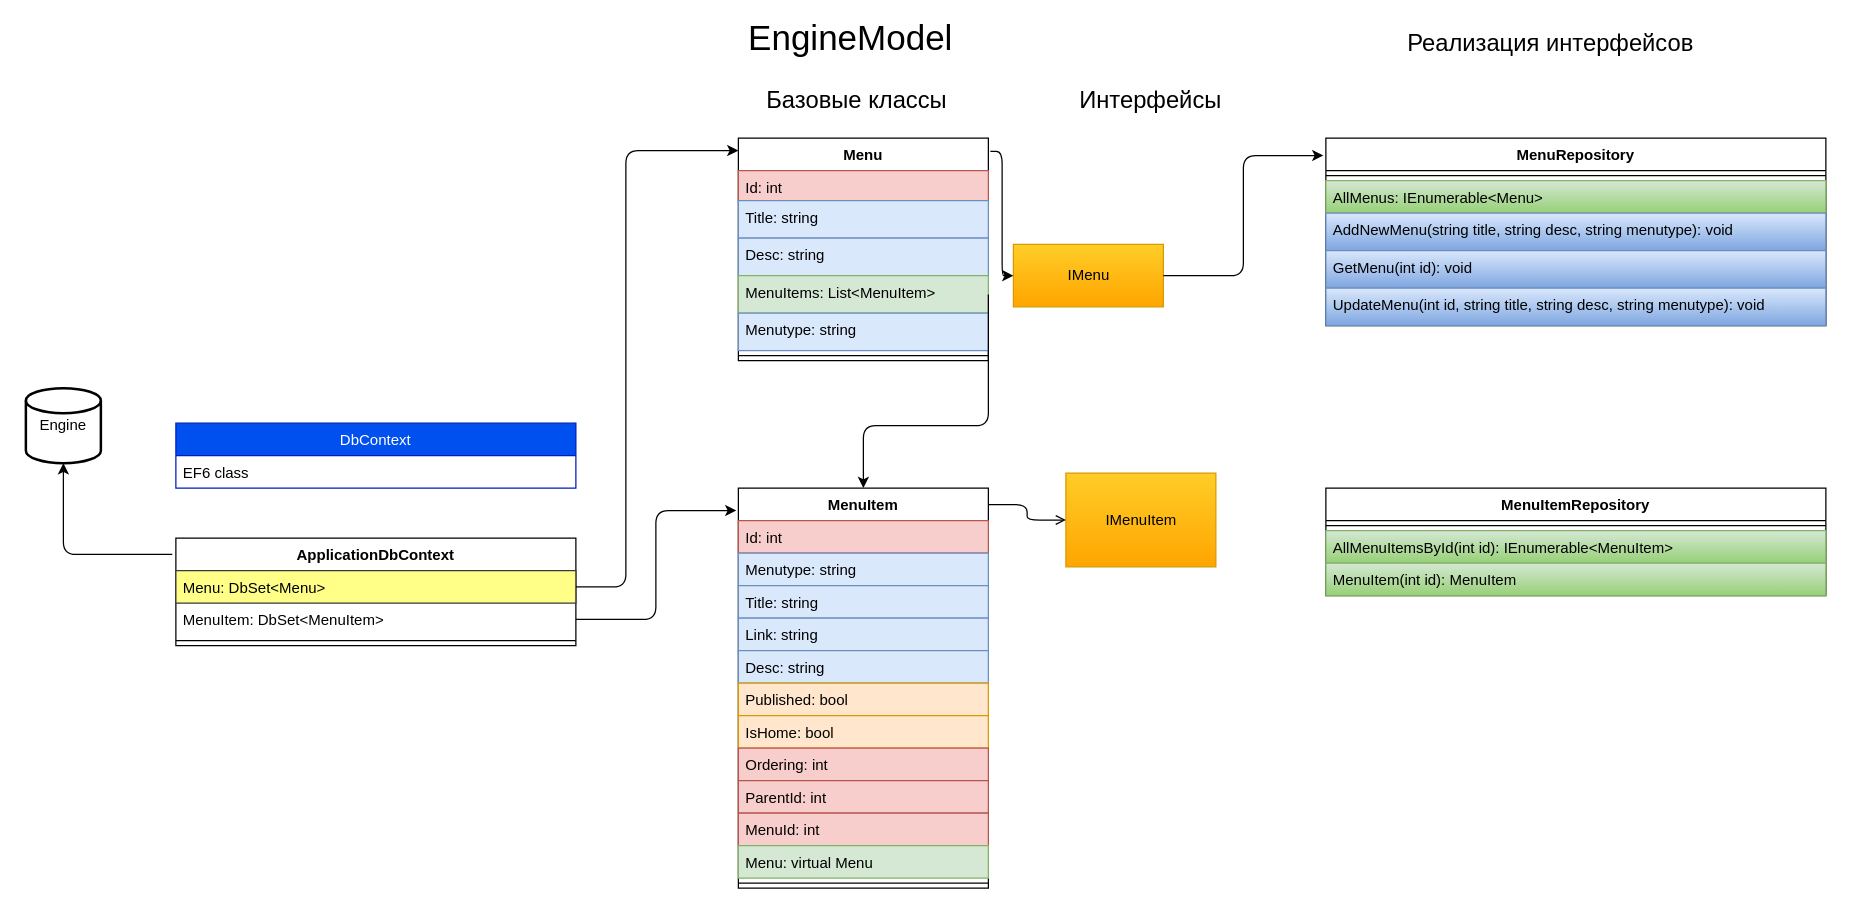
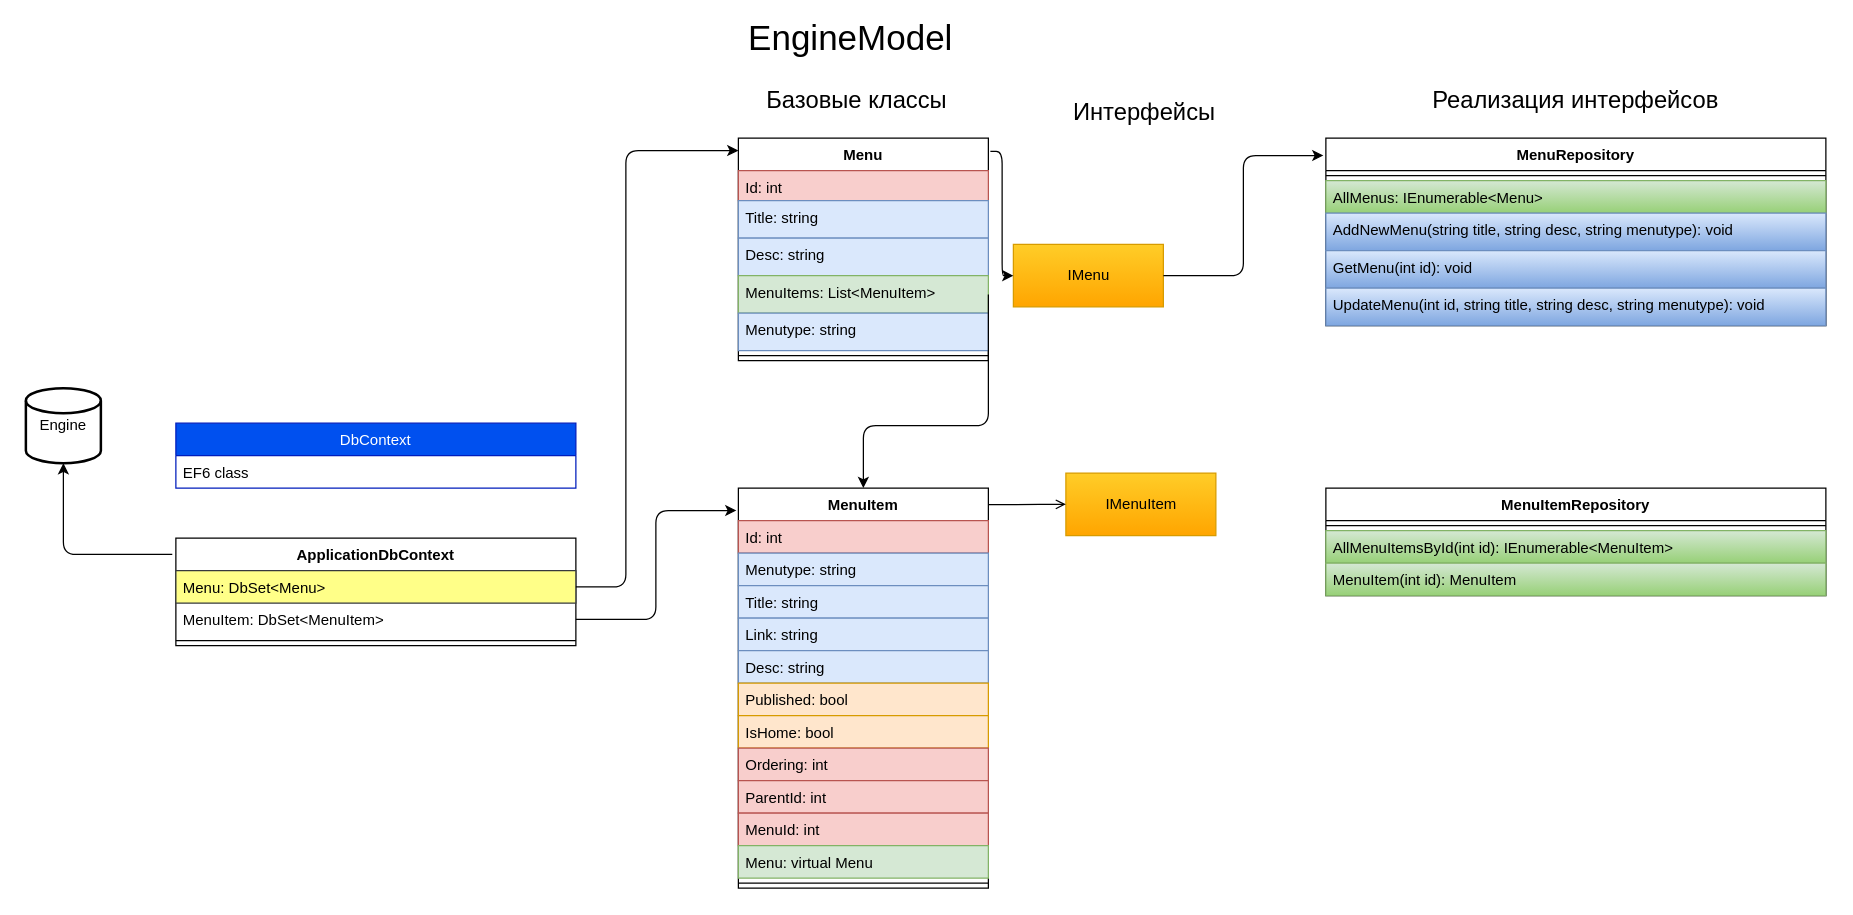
(1551, 44) -> (1576, 101)
(1151, 101) -> (1144, 113)
(1141, 520) -> (1141, 504)
